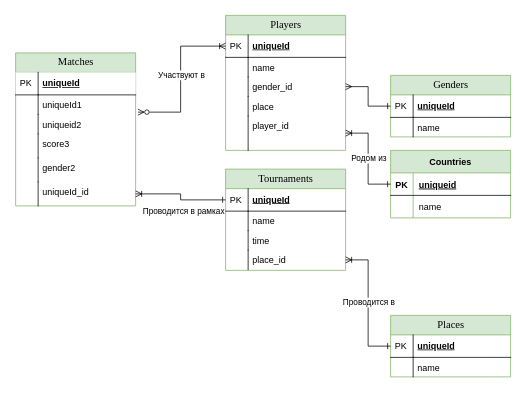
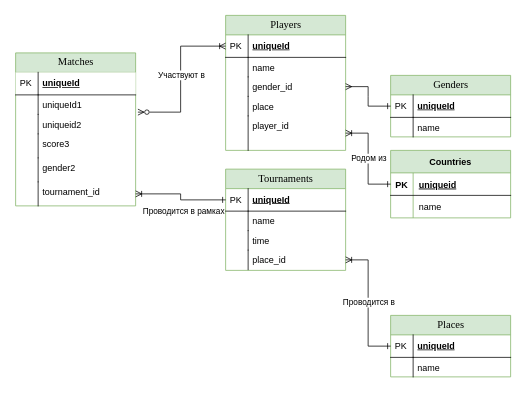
(68, 193) -> (74, 193)
